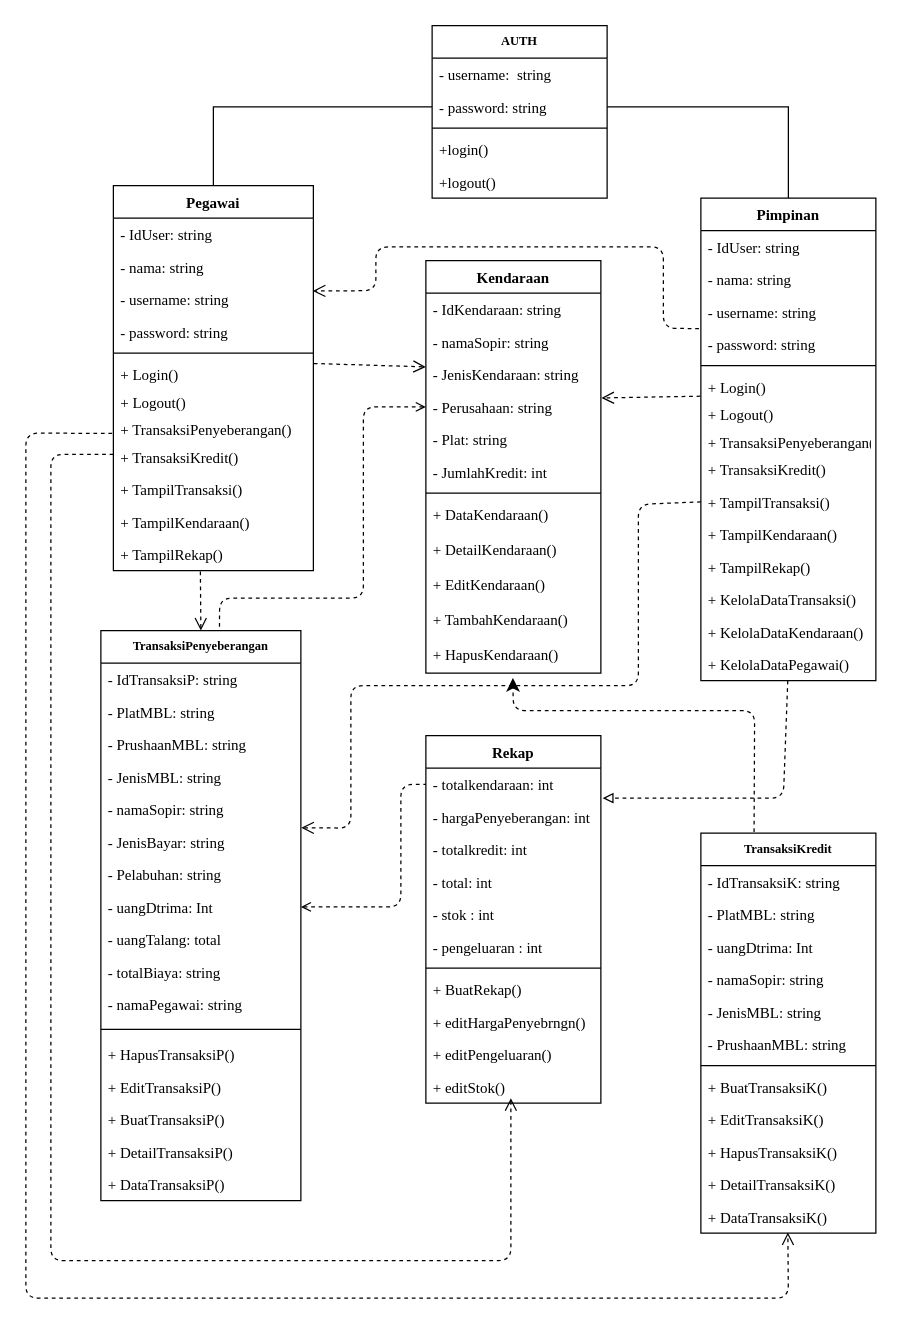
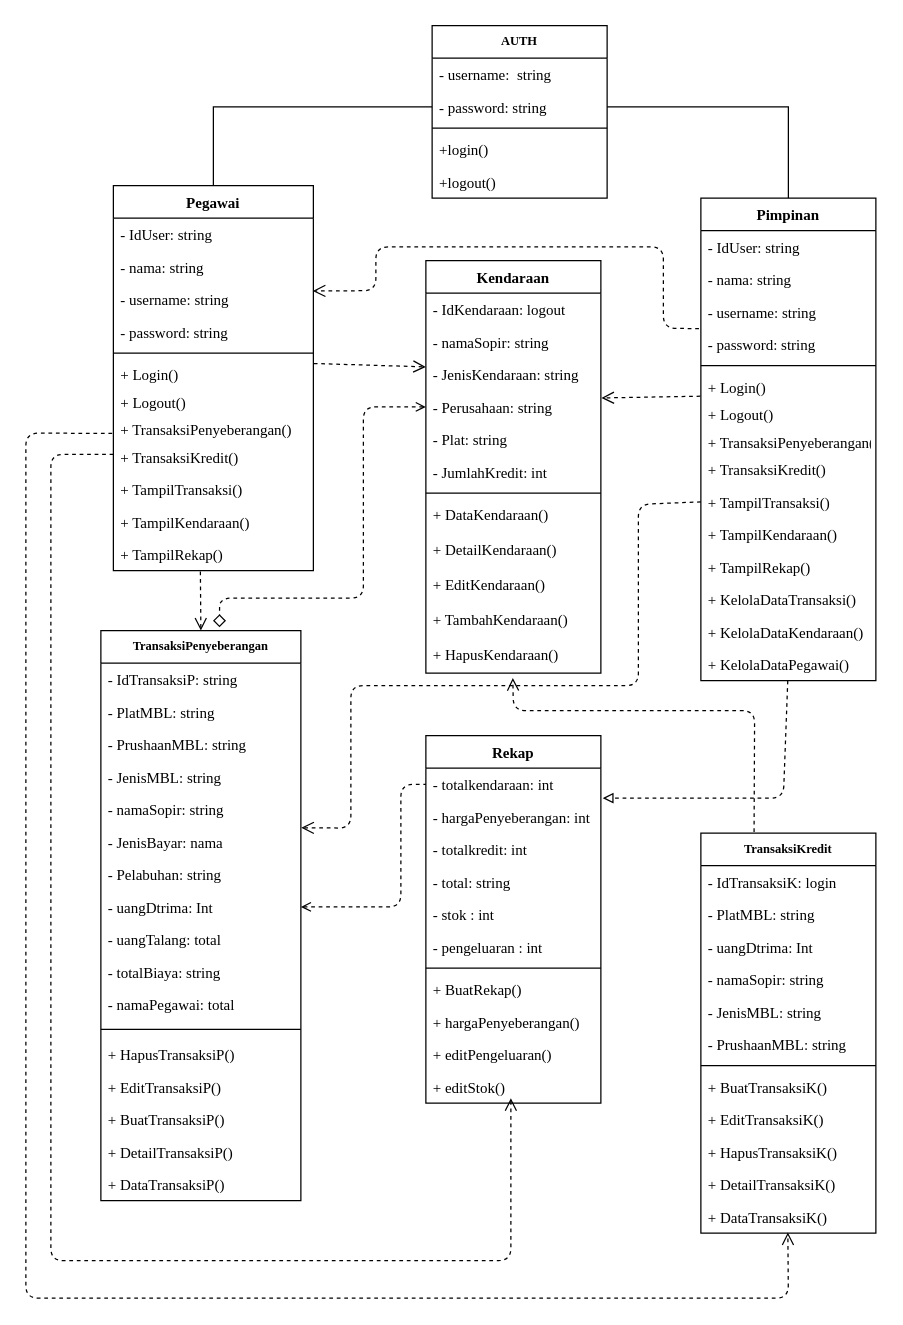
(513, 310) -> (513, 310)
(219, 615) -> (219, 608)
(513, 690) -> (513, 687)
(182, 843) -> (175, 843)
(473, 883) -> (486, 883)
(790, 883) -> (784, 883)
(186, 1005) -> (182, 1005)
(525, 1023) -> (523, 1023)
